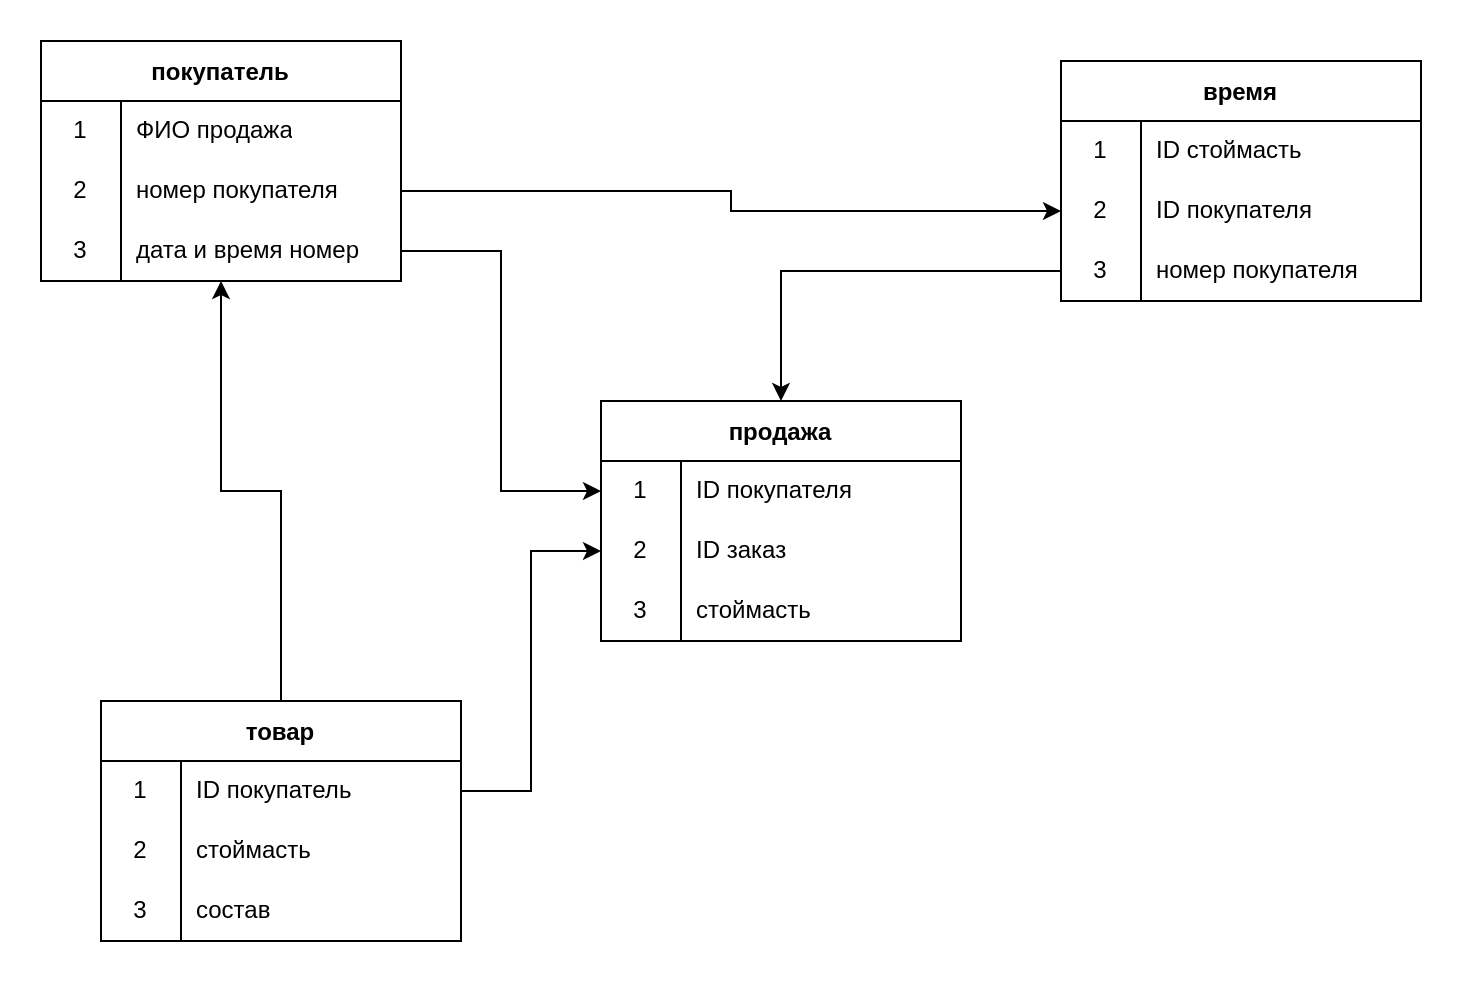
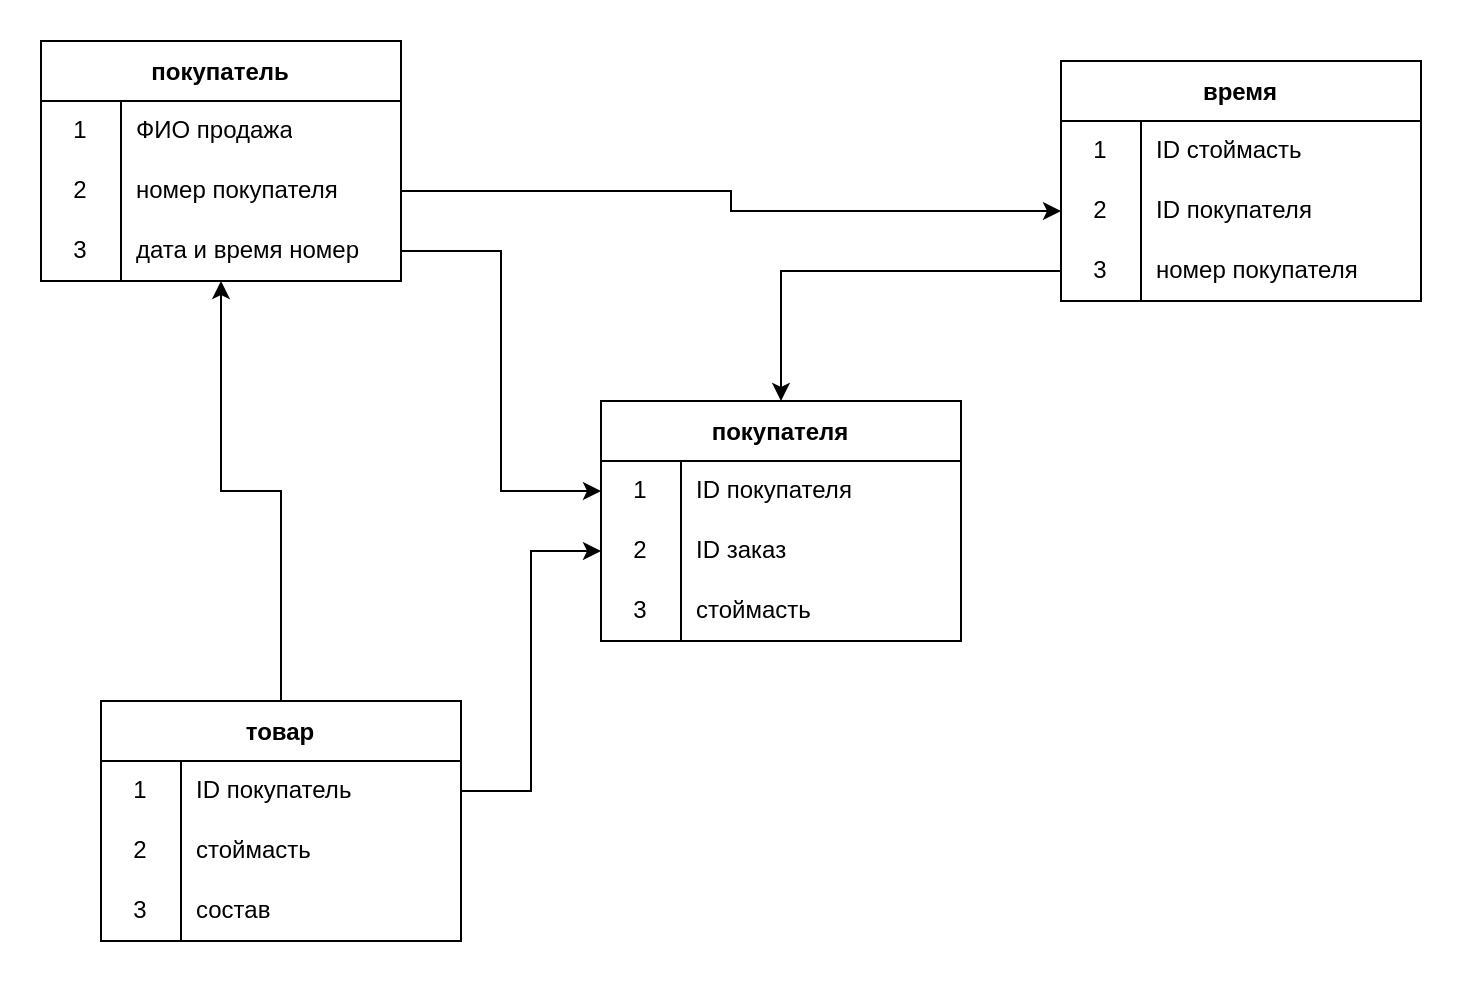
(780, 432) -> (780, 432)
